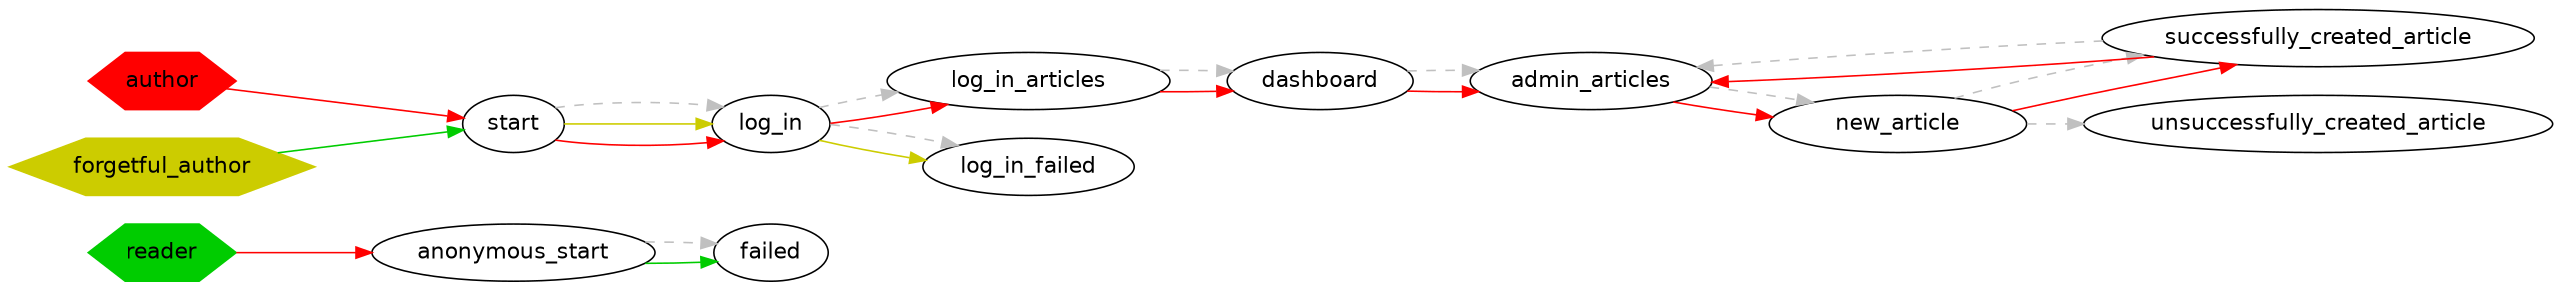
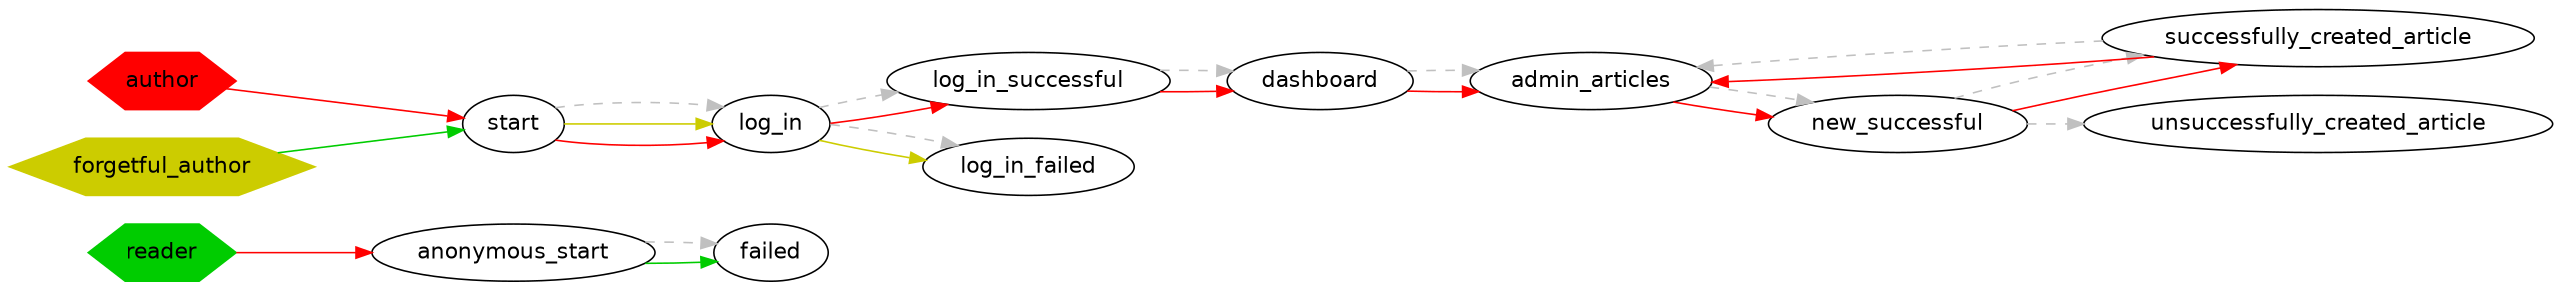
(1029, 81) -> (1029, 81)
(1898, 124) -> (1898, 124)
